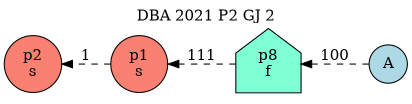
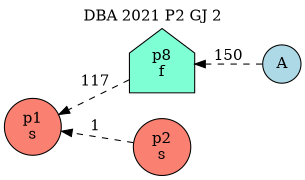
(202, 56) -> (95, 82)
(335, 56) -> (229, 56)
(92, 64) -> (103, 138)
